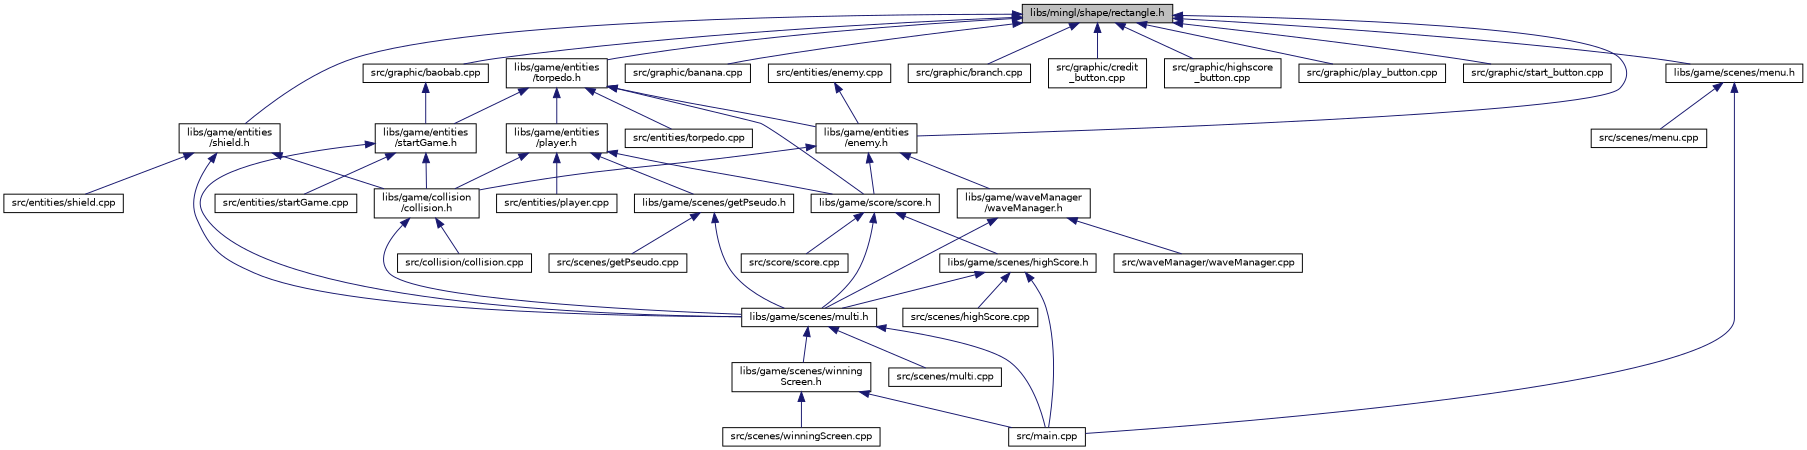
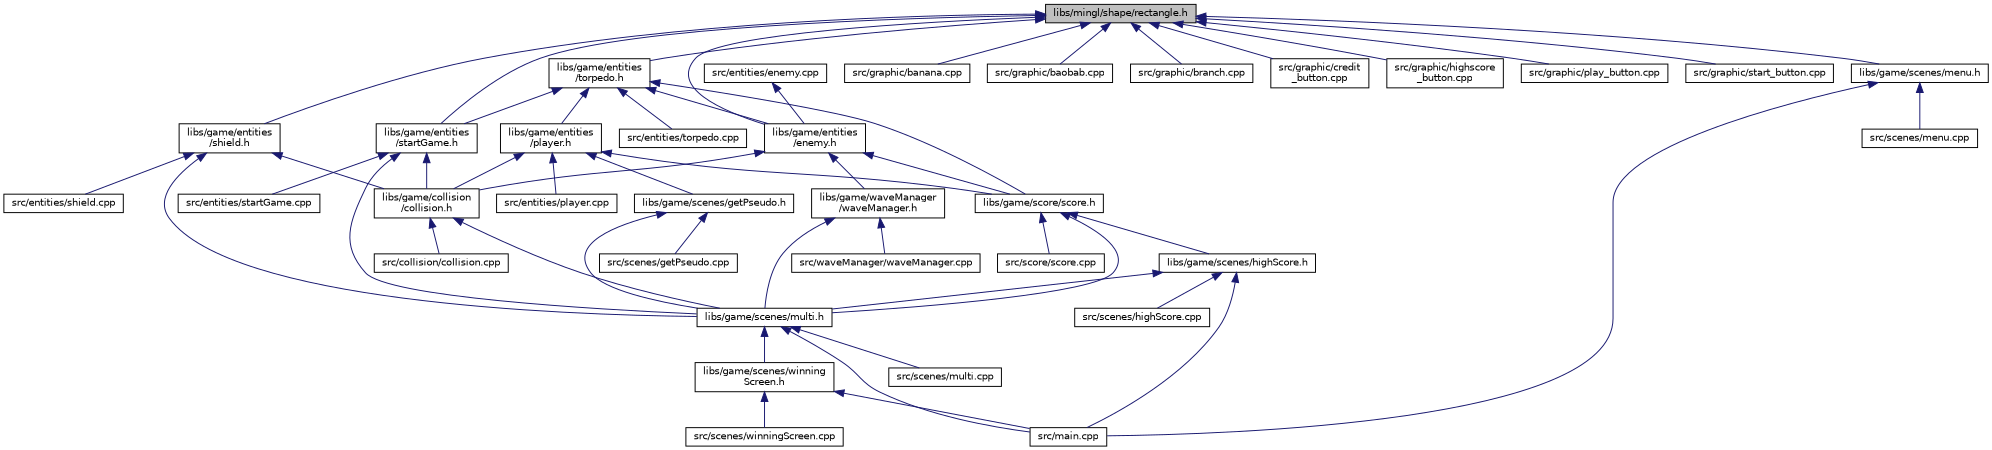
(426, 108) -> (727, 29)
